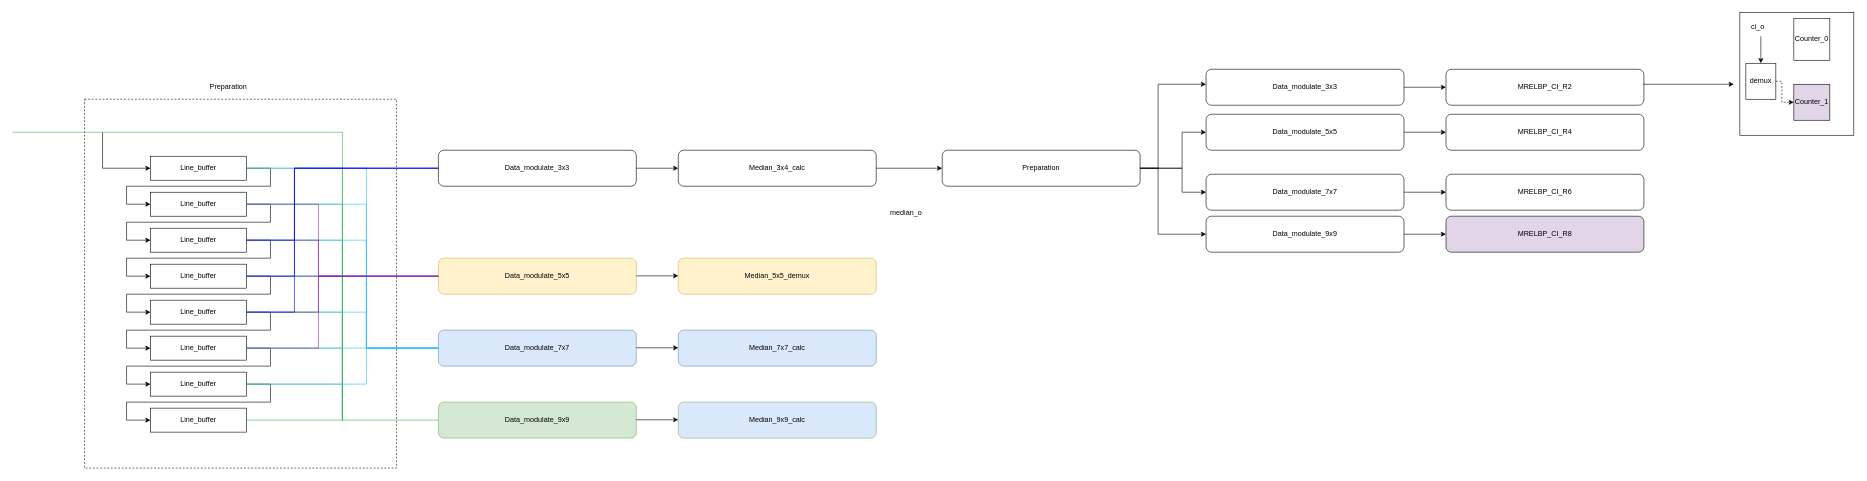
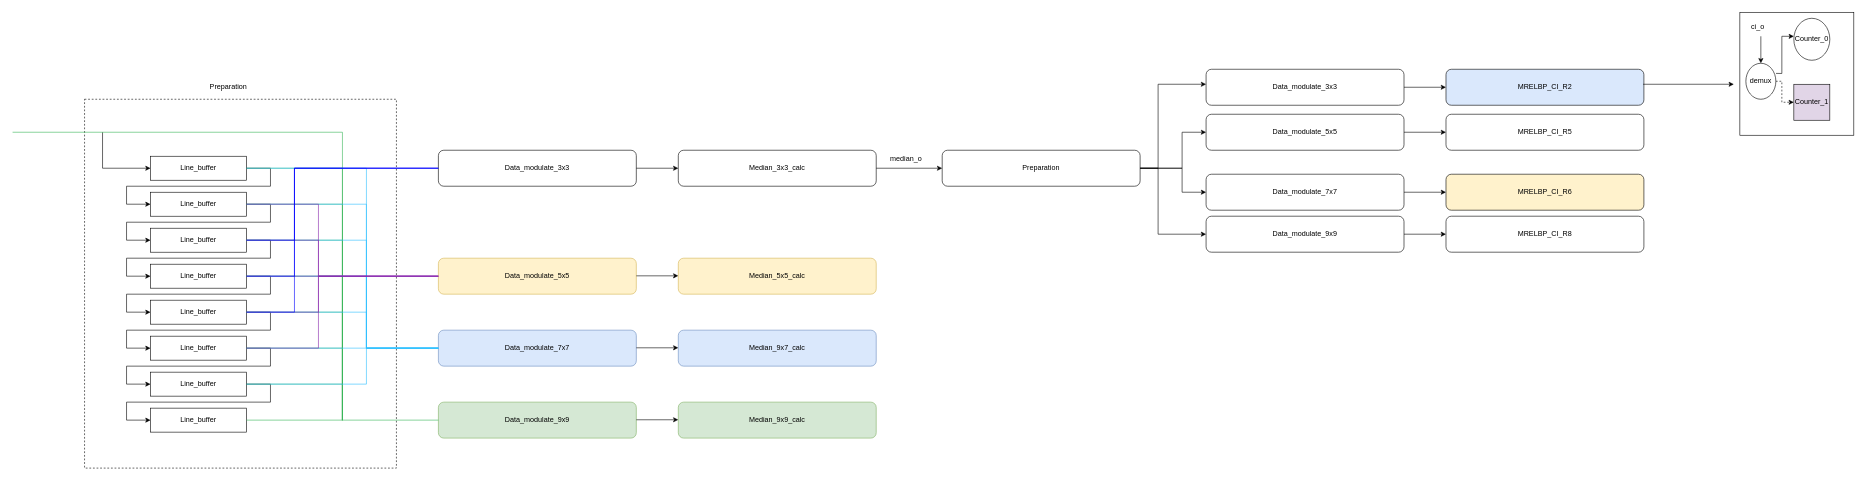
none -> (1784, 36)
(1812, 39) -> (1812, 39)
(1761, 81) -> (1761, 81)
(1545, 87) -> (1545, 87)
(1545, 132) -> (1545, 132)
(777, 168) -> (777, 168)
(1545, 192) -> (1545, 192)
(906, 213) -> (906, 159)
(1545, 234) -> (1545, 234)
(777, 276) -> (777, 276)
(777, 348) -> (777, 348)
(777, 420) -> (777, 420)
